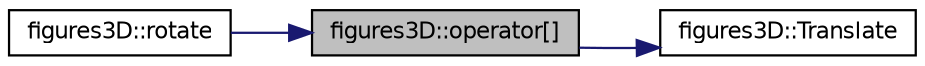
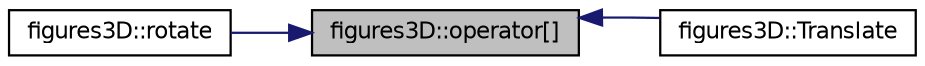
(608, 48) -> (631, 18)
